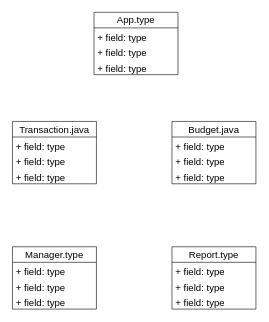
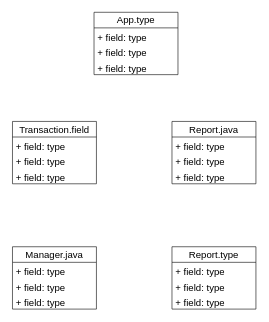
(54, 129) -> (54, 129)
(214, 129) -> (214, 129)
(54, 255) -> (54, 255)
